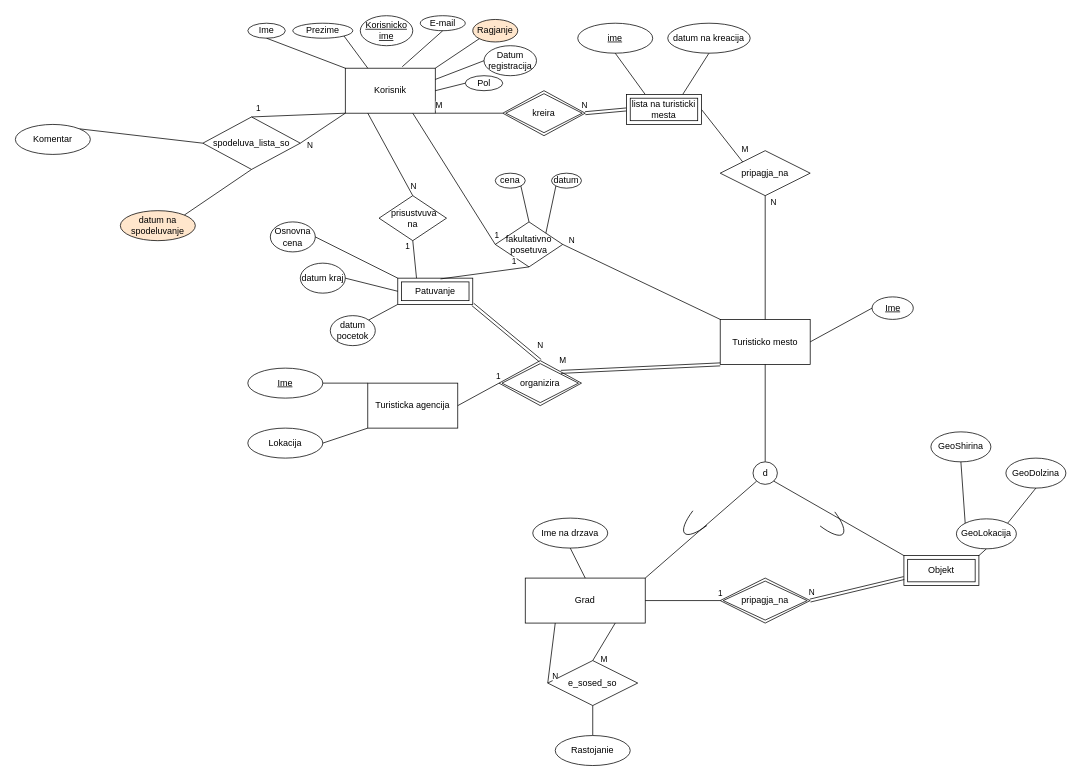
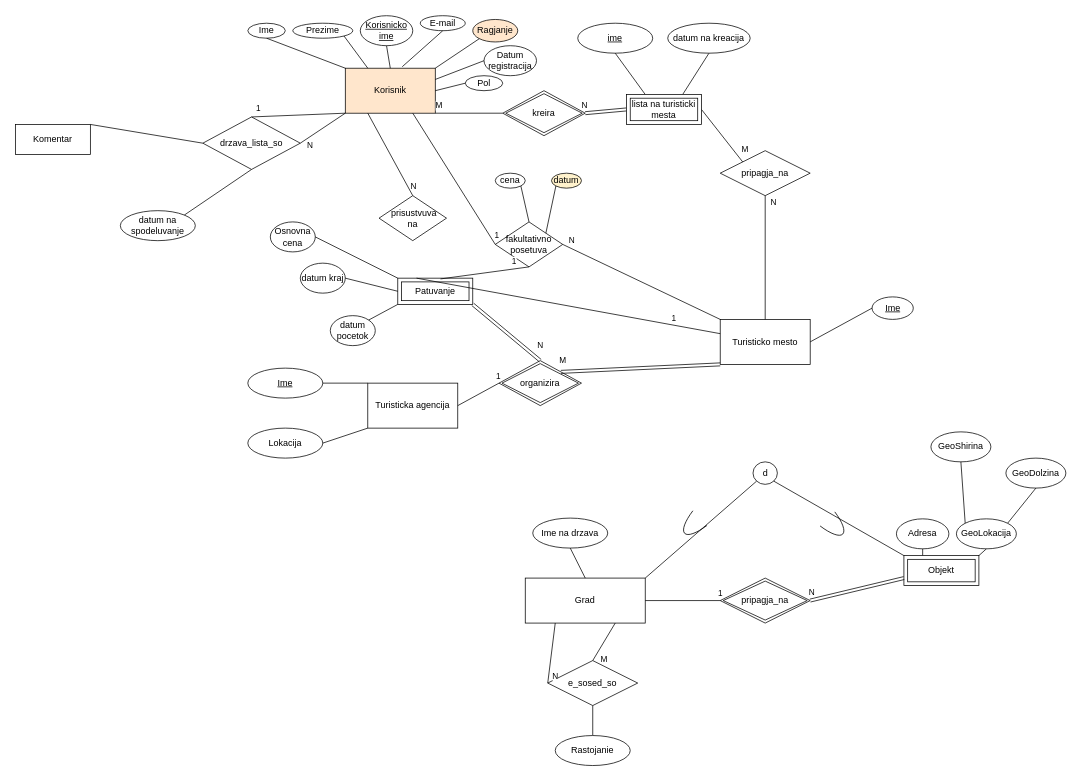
none -> (389, 57)
(390, 90) -> (390, 90)
(53, 139) -> (53, 139)
(252, 143) -> (252, 143)
(567, 180) -> (567, 180)
(158, 225) -> (158, 225)
(415, 260) -> (569, 306)
(765, 413) -> none
none -> (923, 534)
none -> (923, 552)
